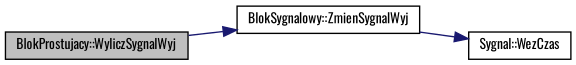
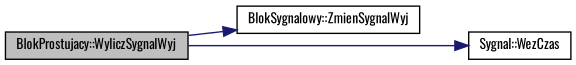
(437, 34) -> (321, 46)
